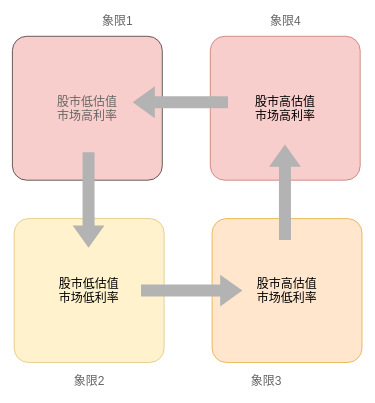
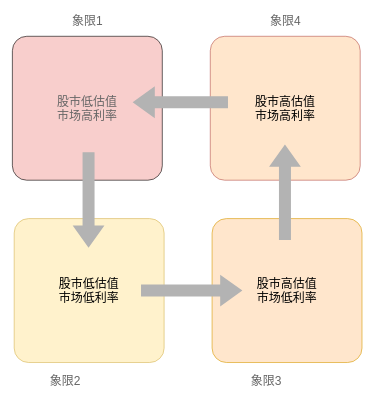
(117, 21) -> (87, 21)
(285, 108) -> (285, 108)
(89, 381) -> (65, 381)
